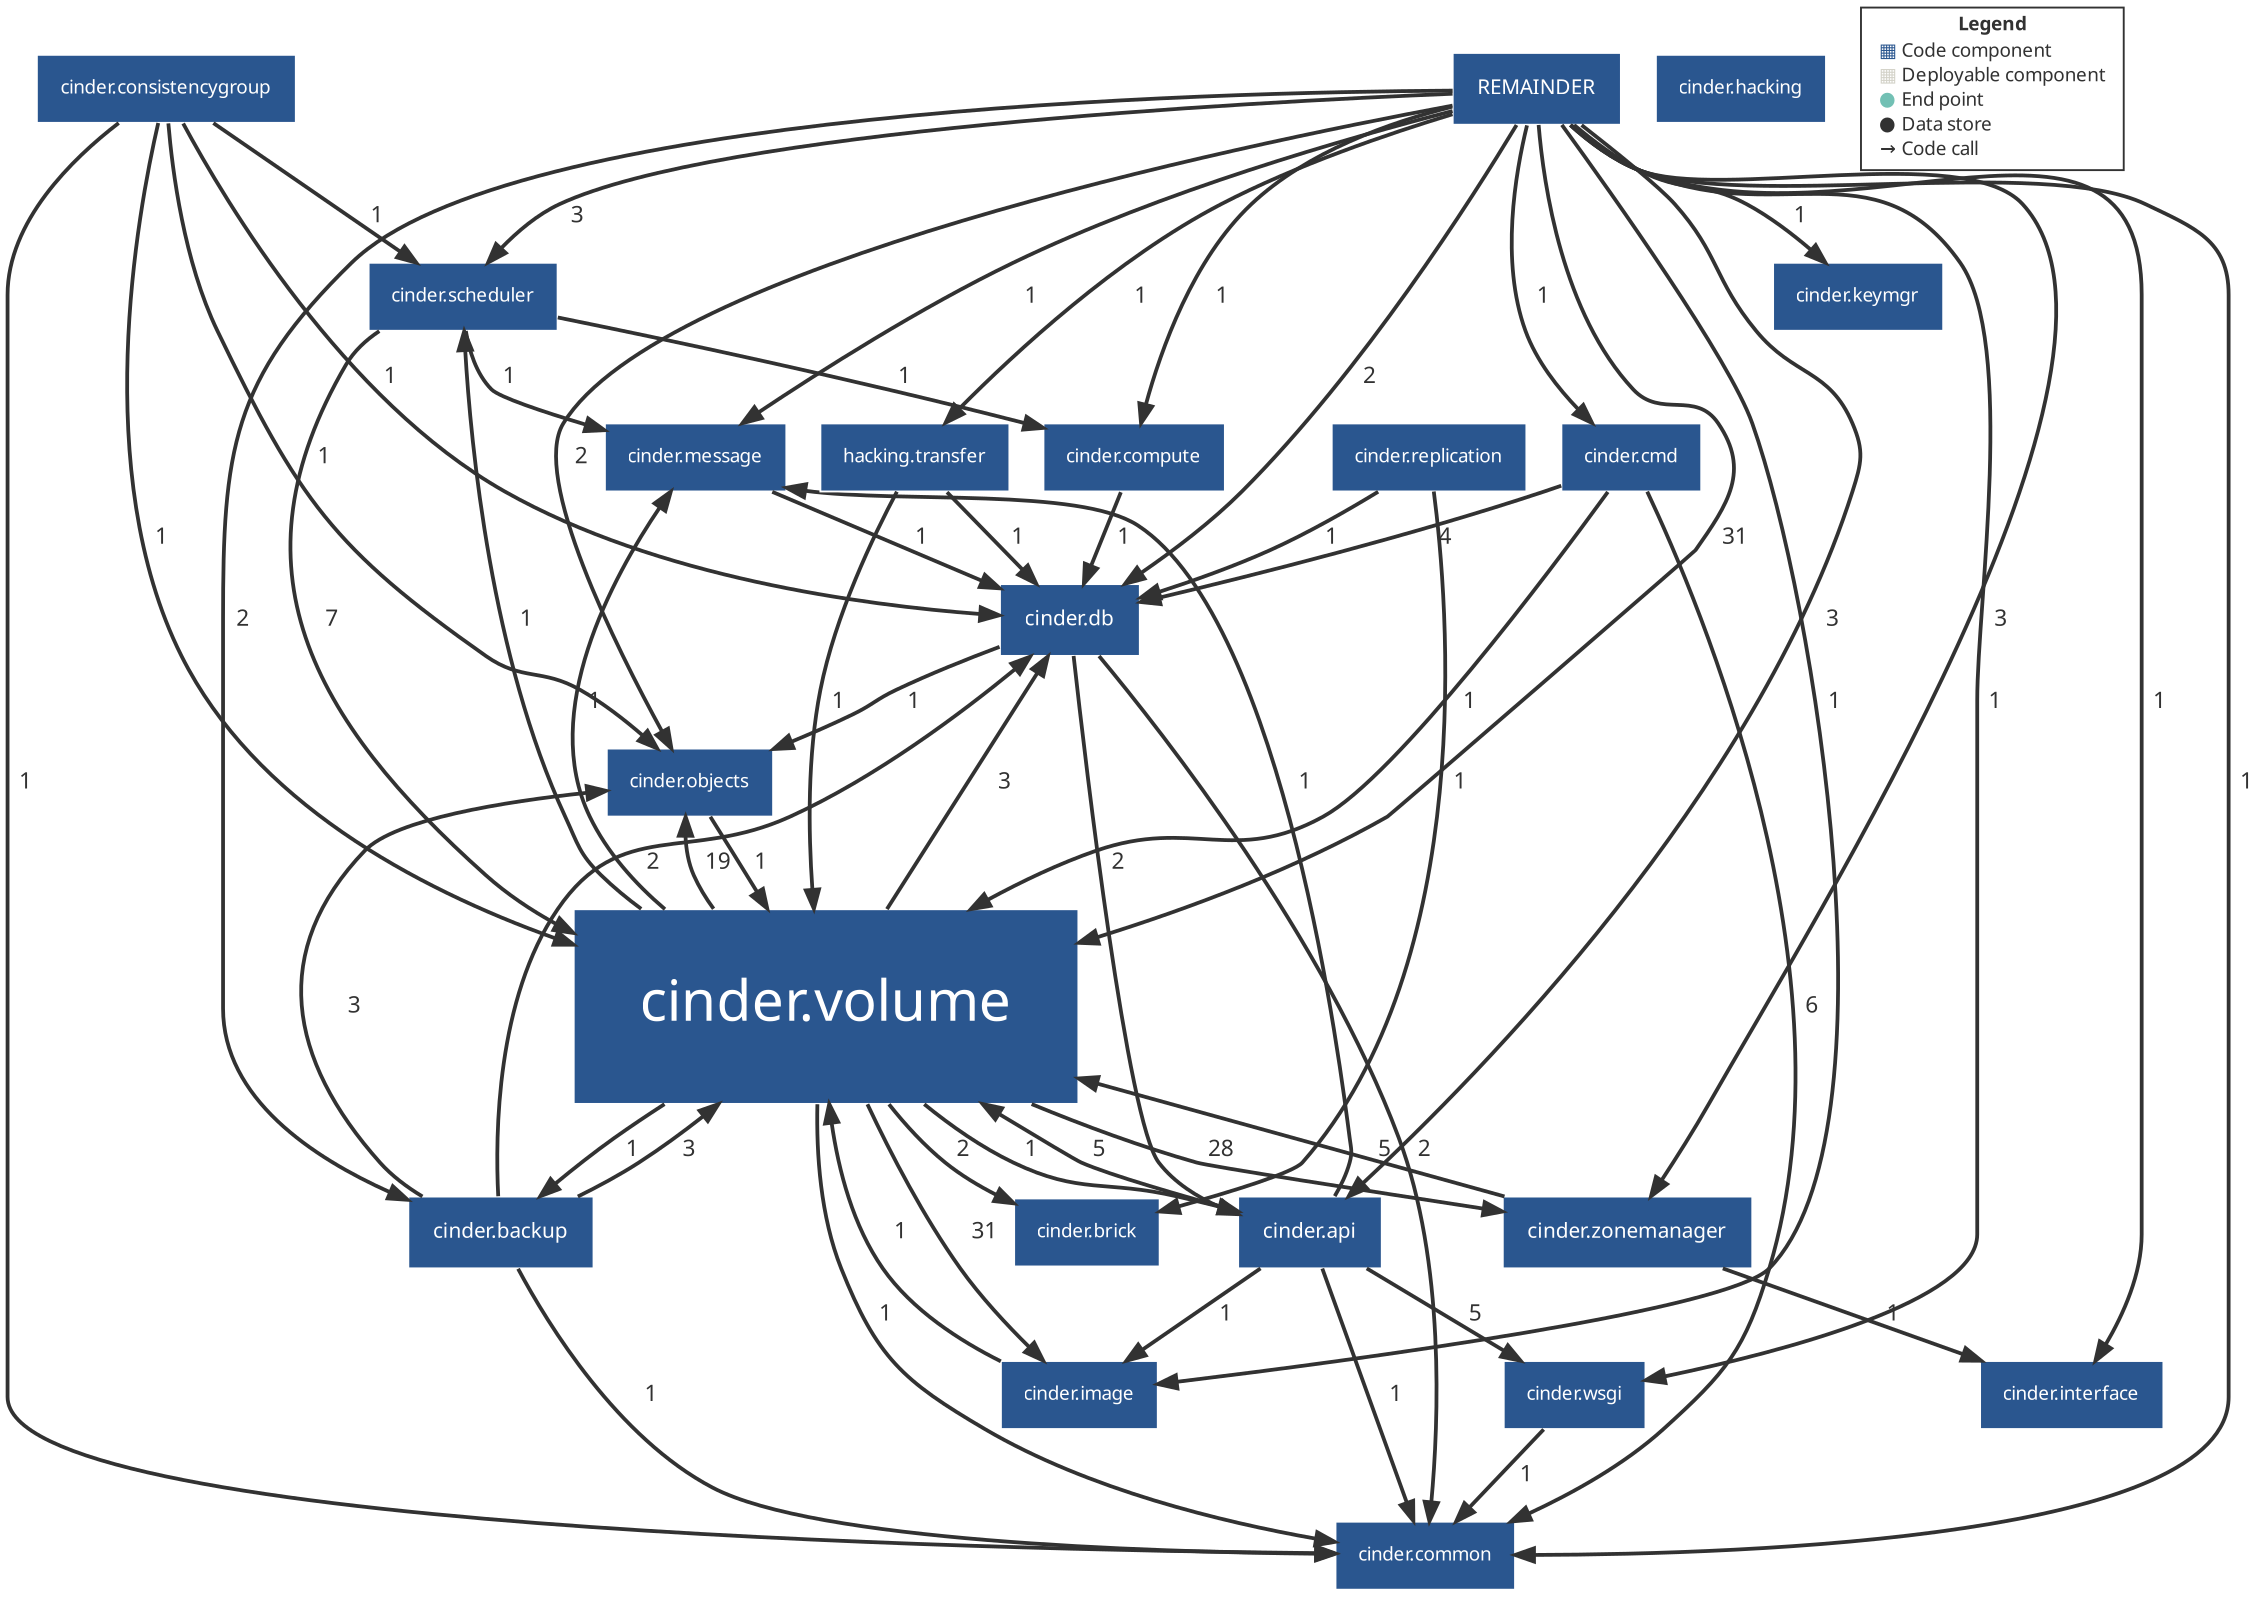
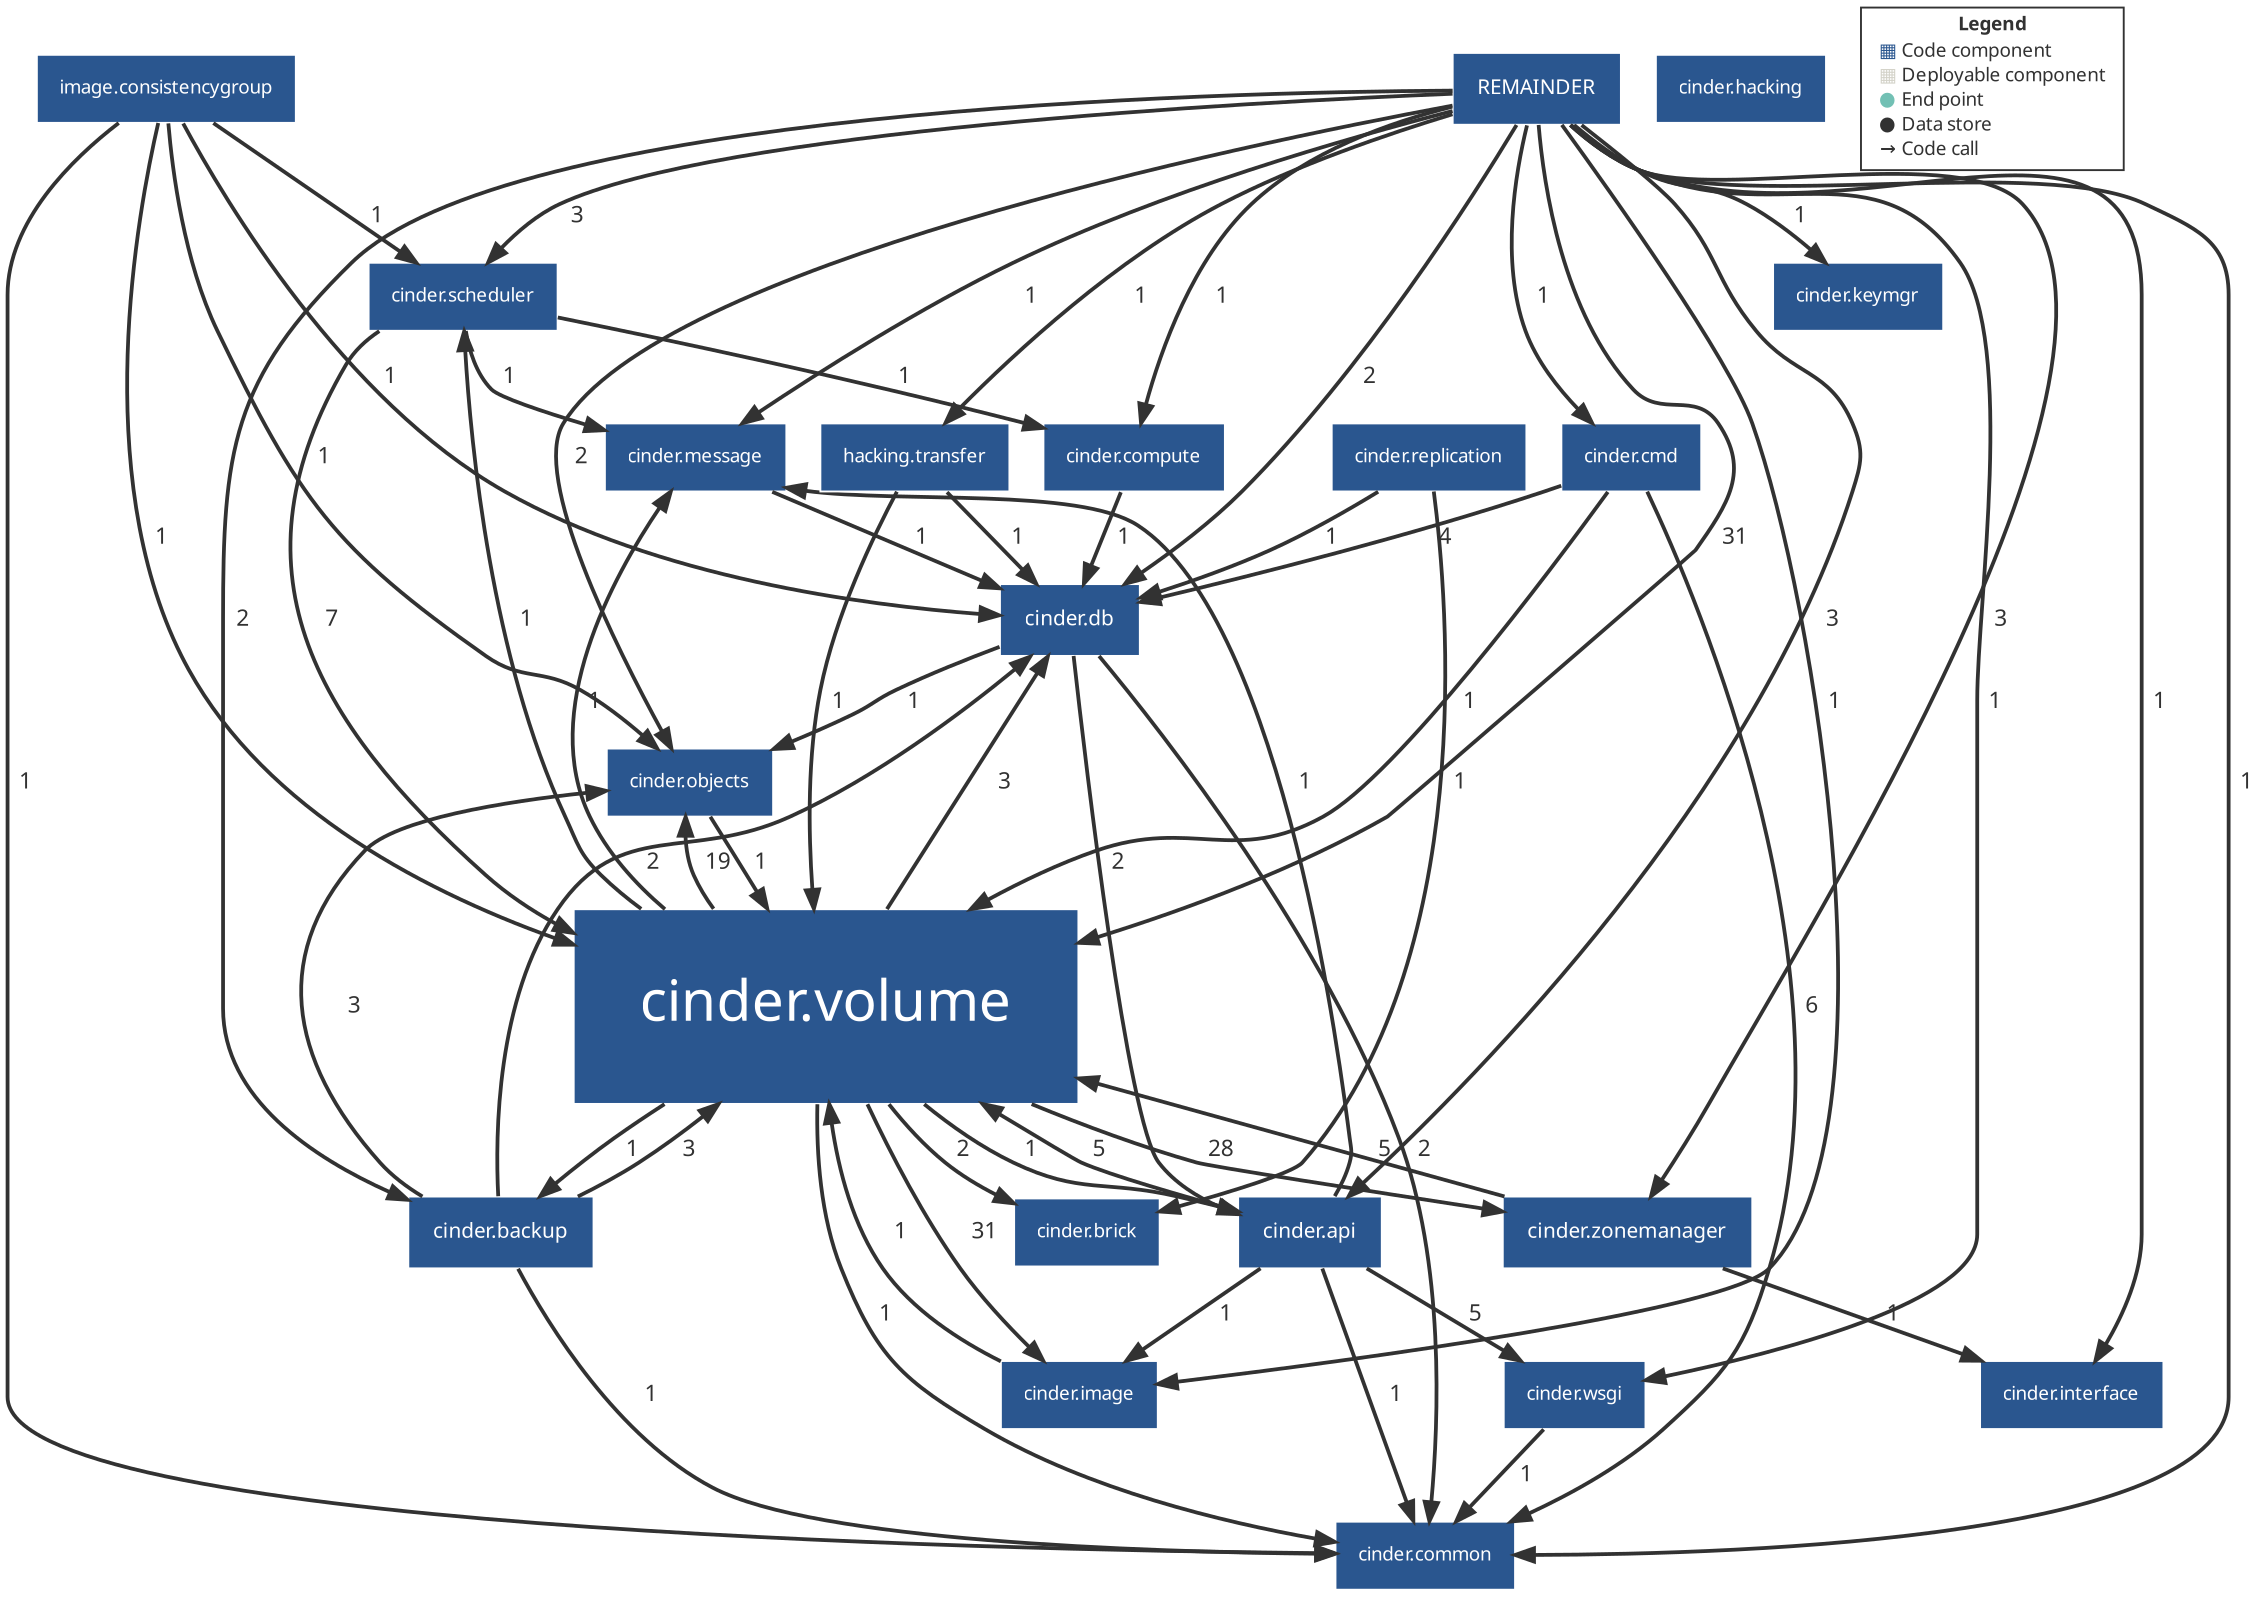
(166, 89) -> (166, 89)
